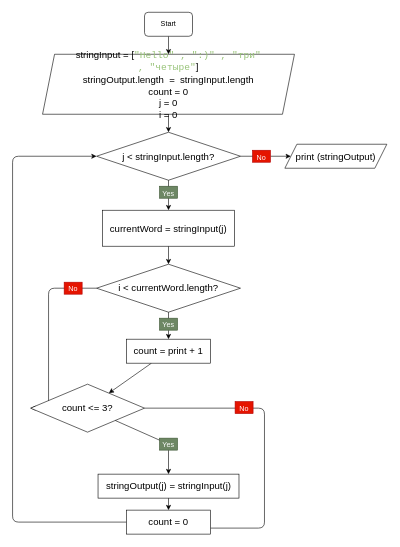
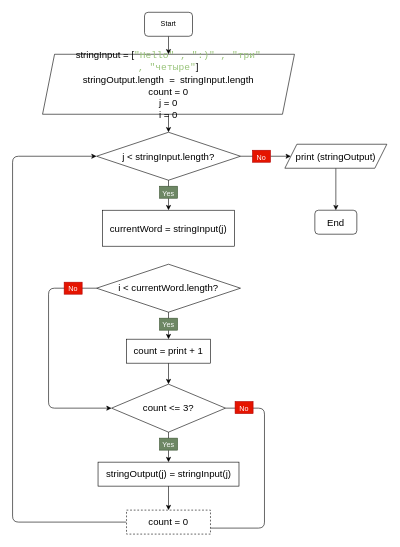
none -> (336, 204)
none -> (336, 222)
(168, 253) -> none
(87, 408) -> (168, 408)
(168, 486) -> (168, 474)
(168, 522) -> (168, 522)
